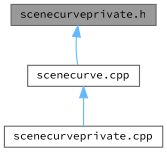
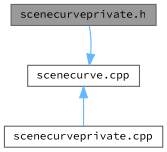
(76, 51) -> (91, 40)
